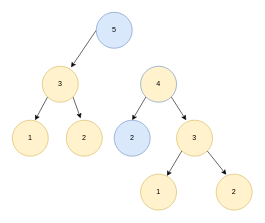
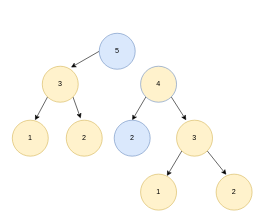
(114, 30) -> (117, 51)
